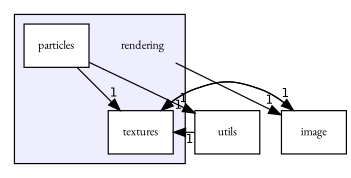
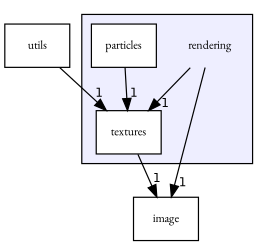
(233, 82) -> (174, 85)
(137, 85) -> none
